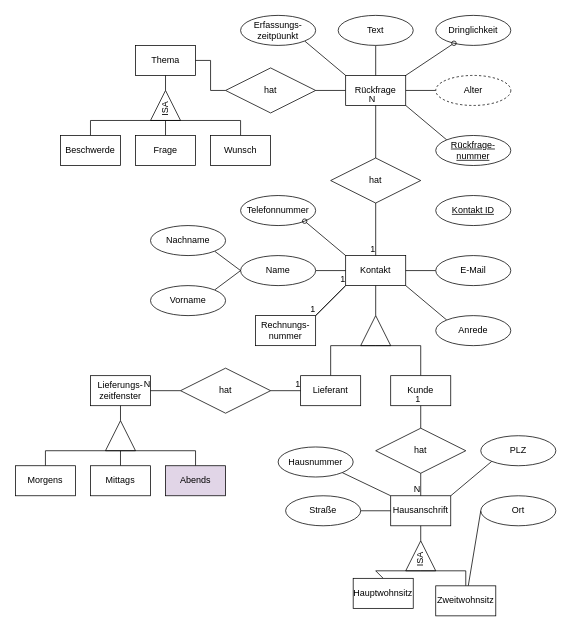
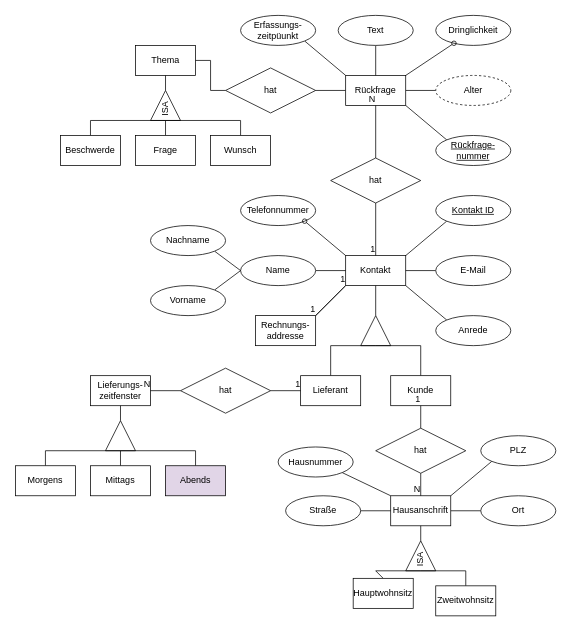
none -> (425, 239)
(285, 330) -> (285, 330)
(474, 548) -> (465, 510)
